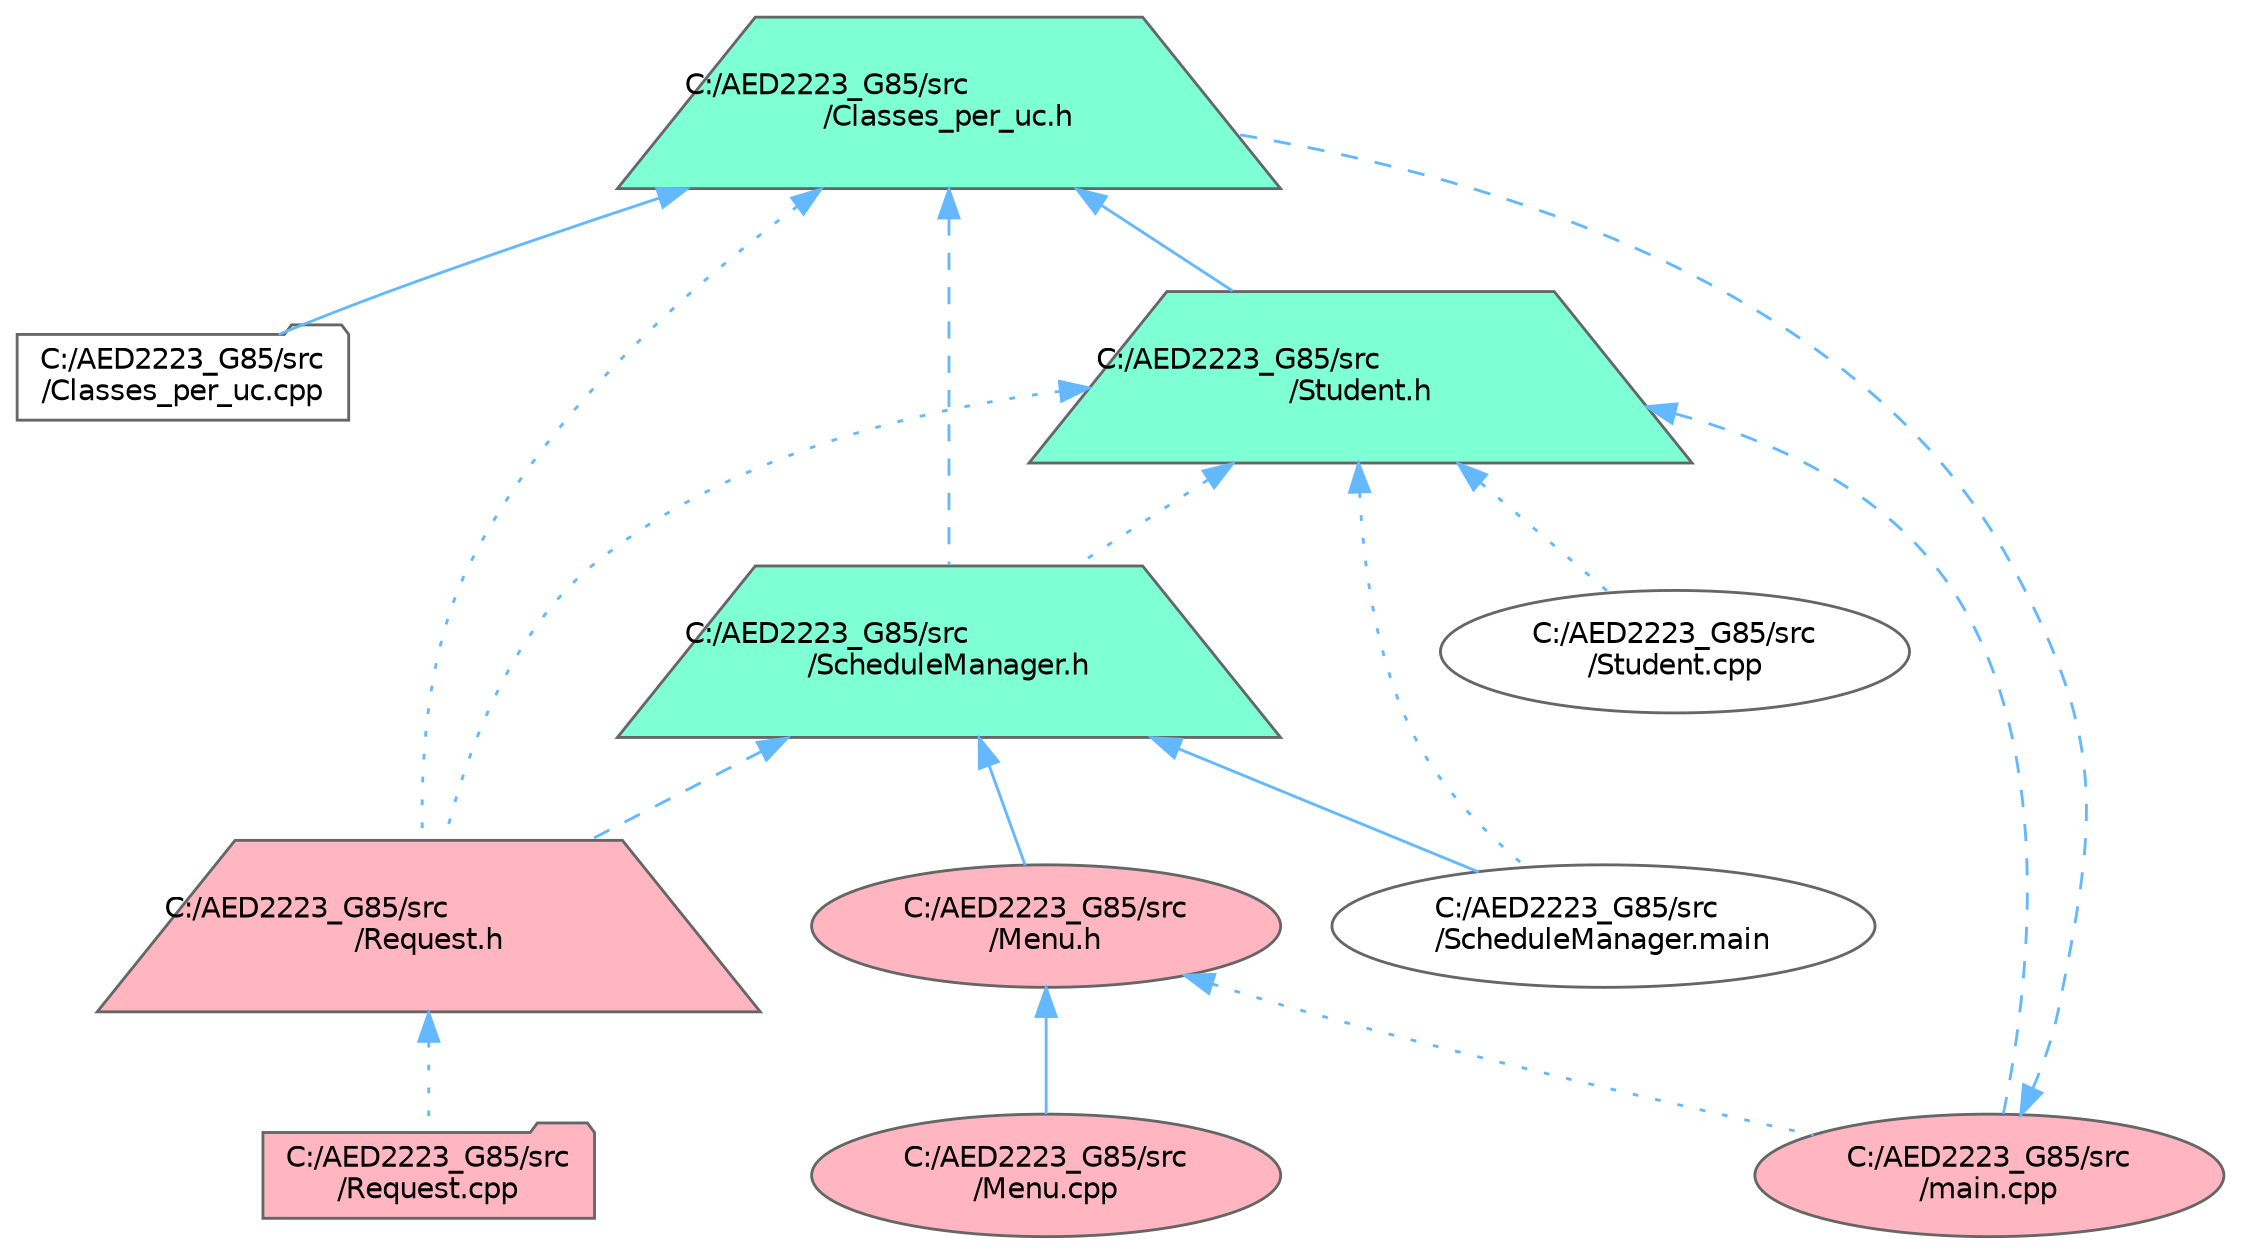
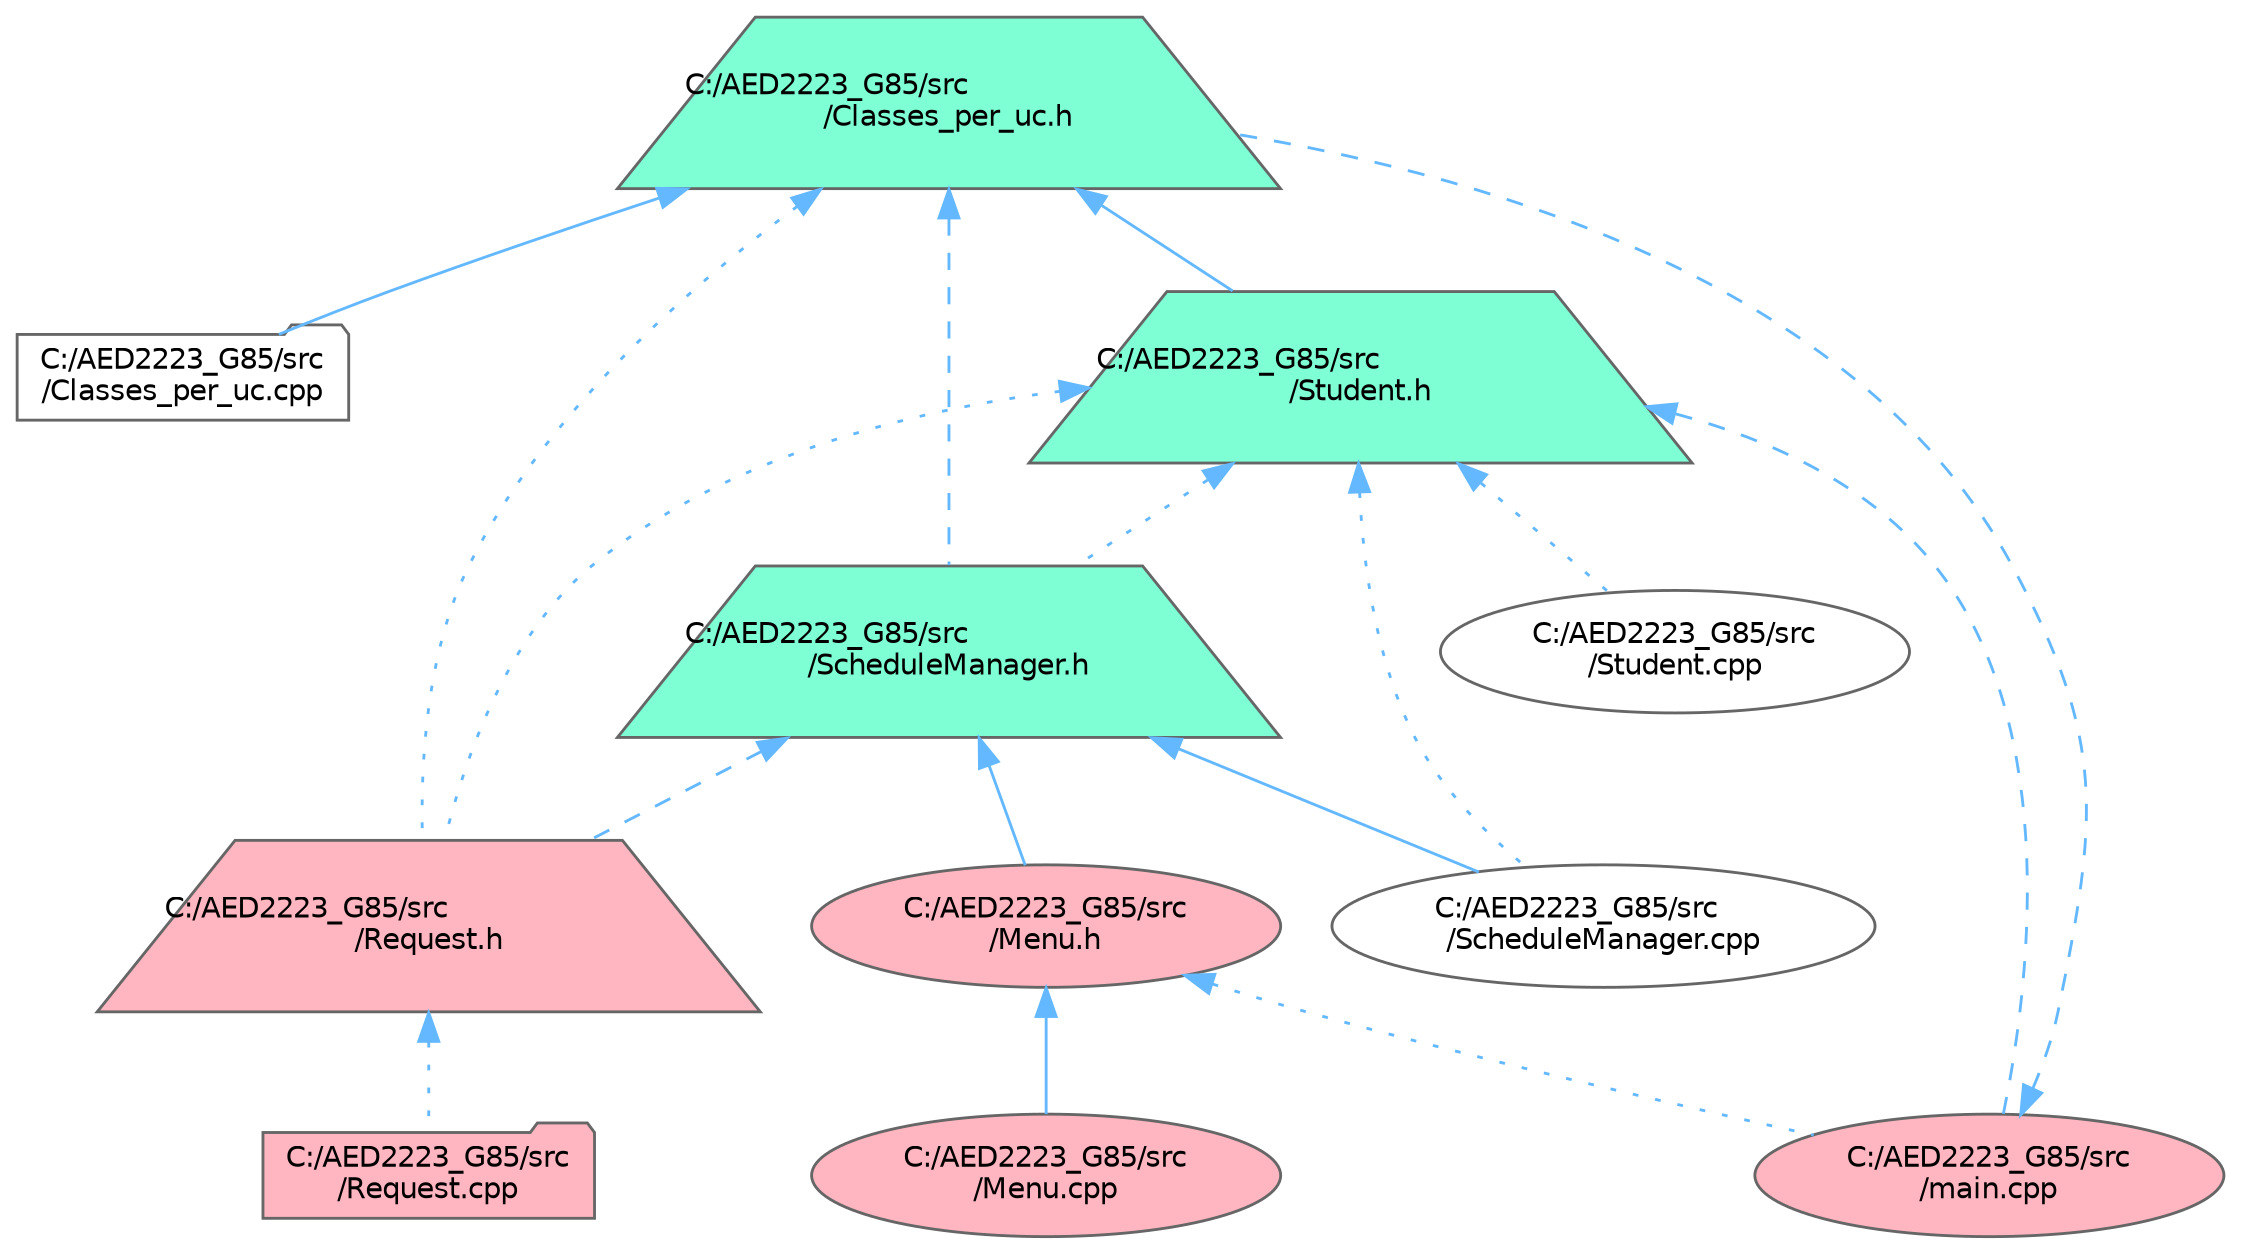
(1604, 926) -> (1604, 926)
